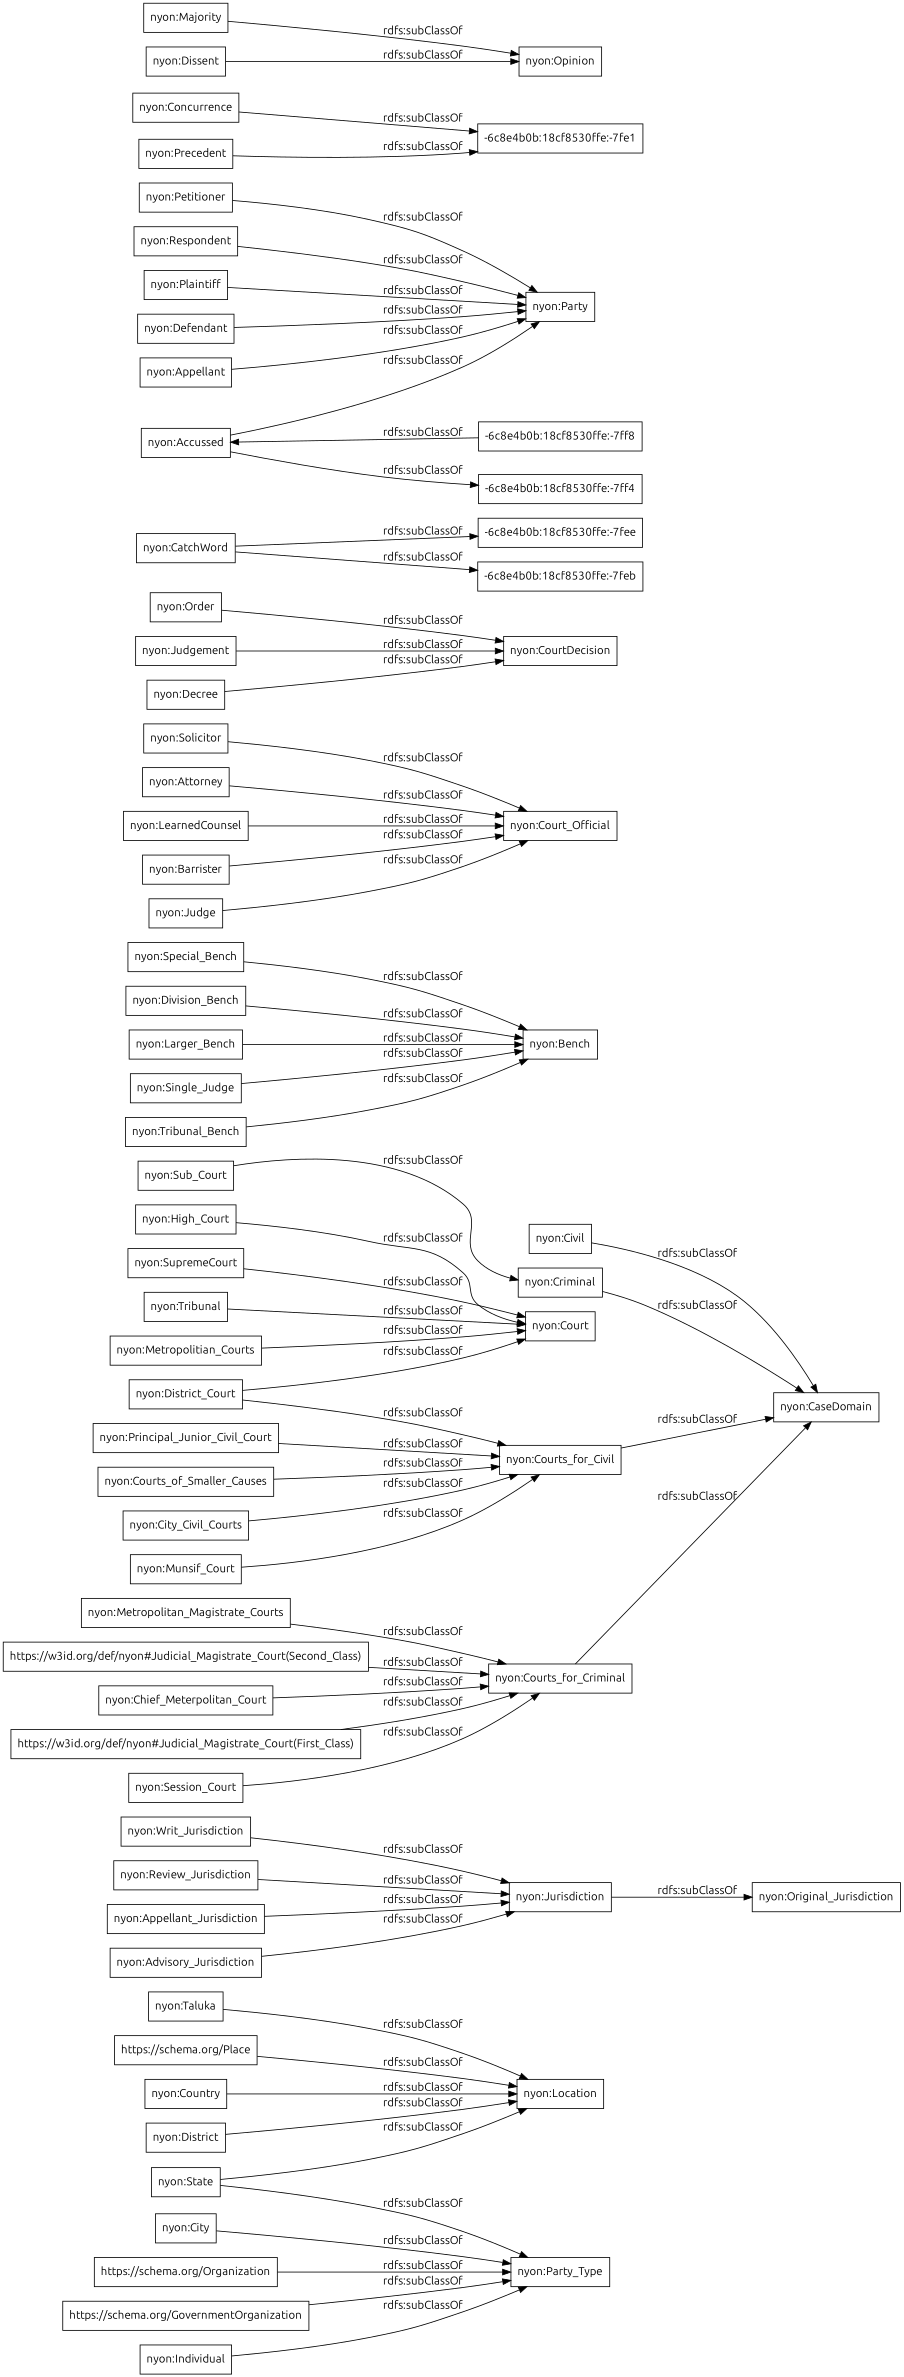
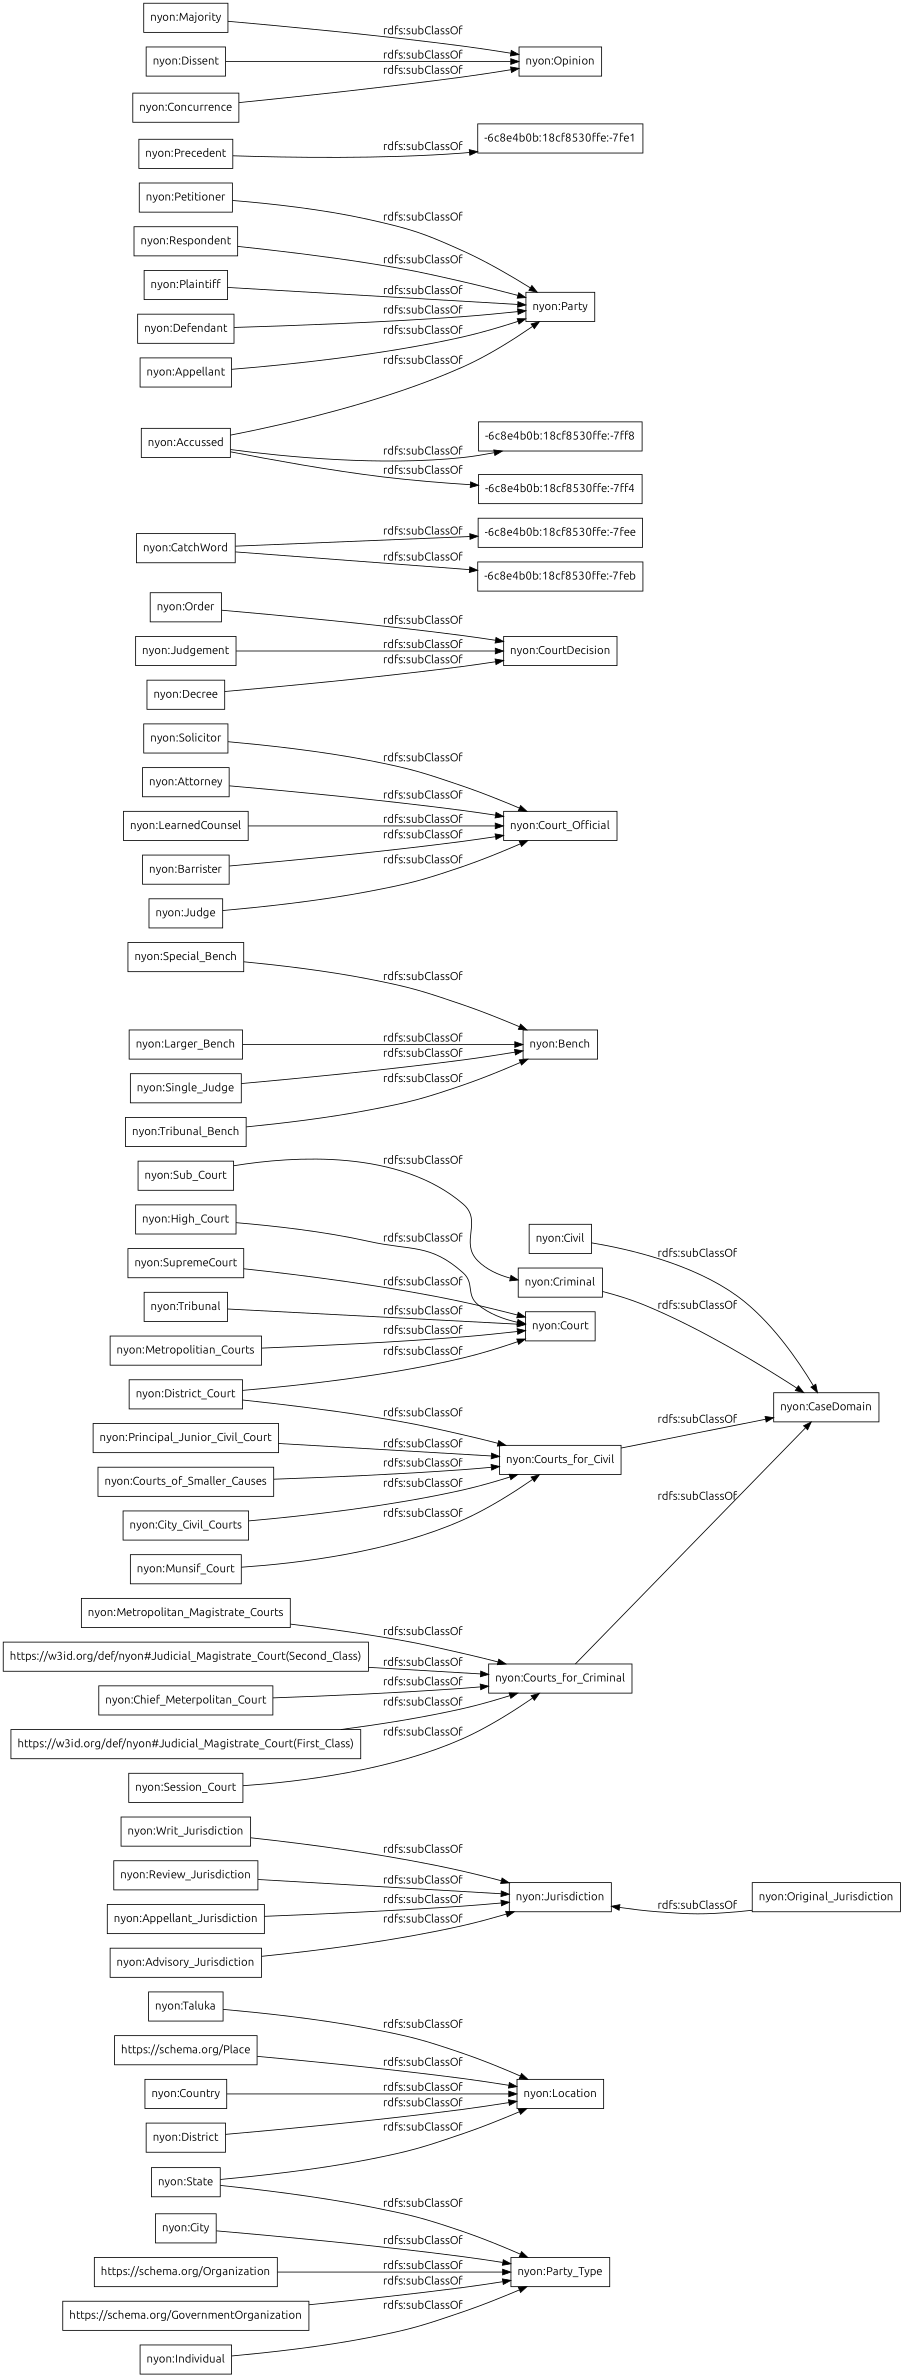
(354, 121) -> (375, 88)
(359, 440) -> (362, 461)
(186, 1001) -> none
(678, 1897) -> (686, 1914)
